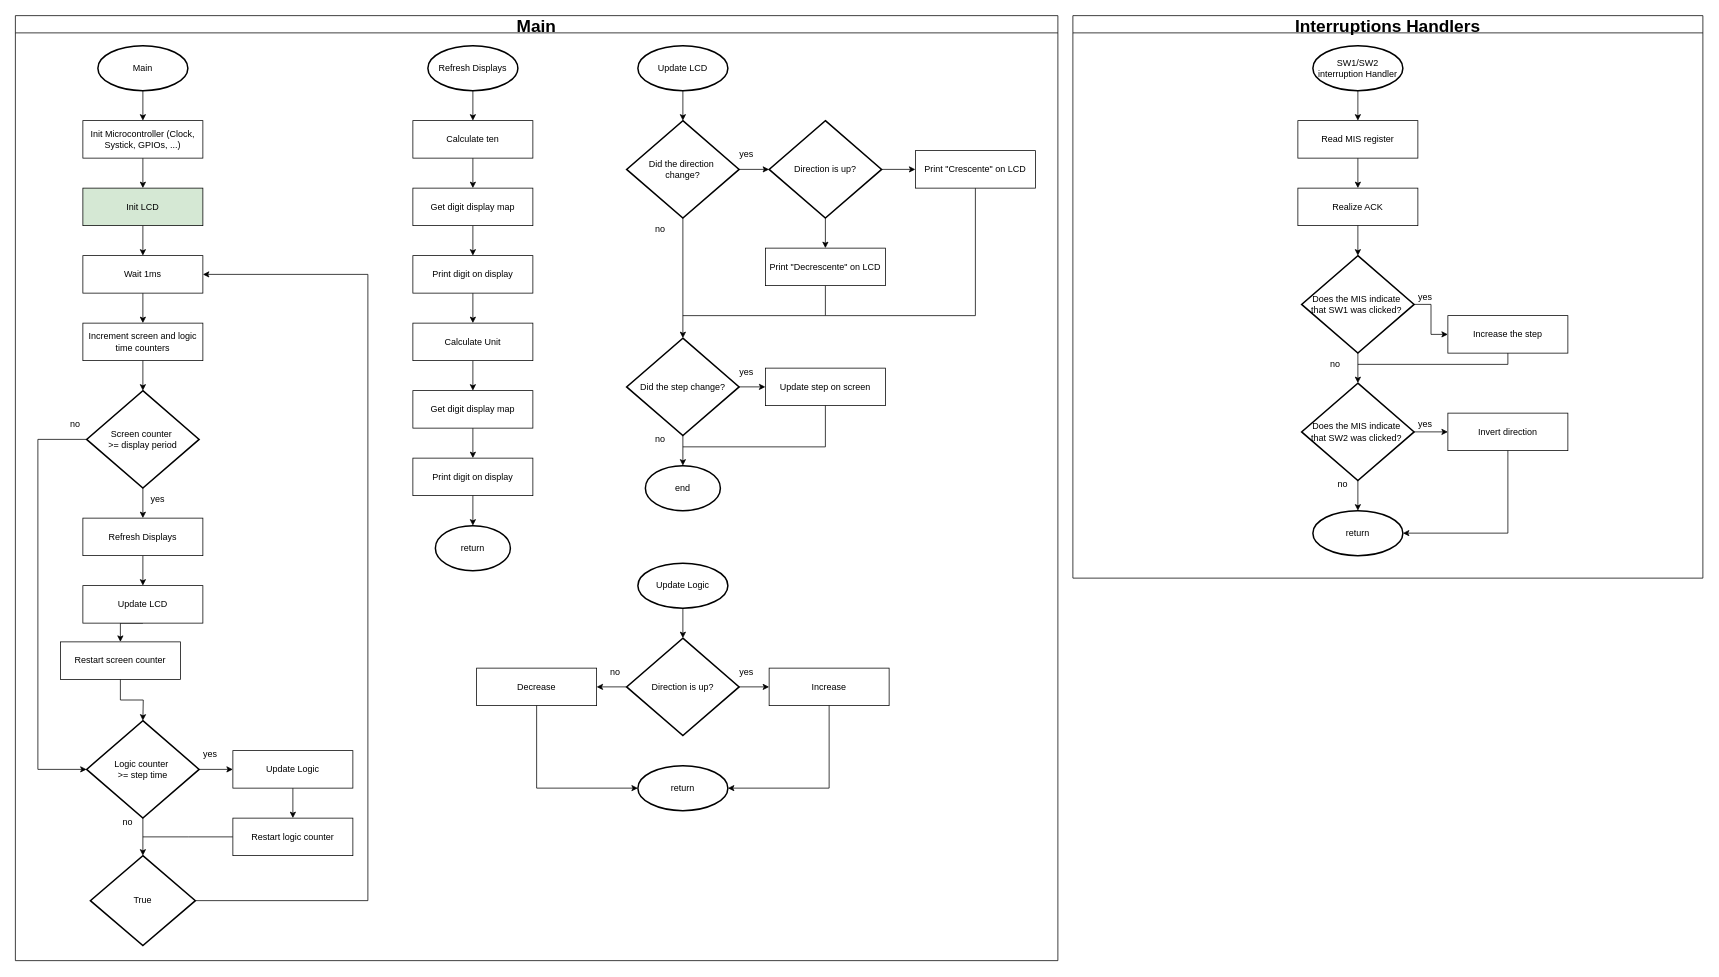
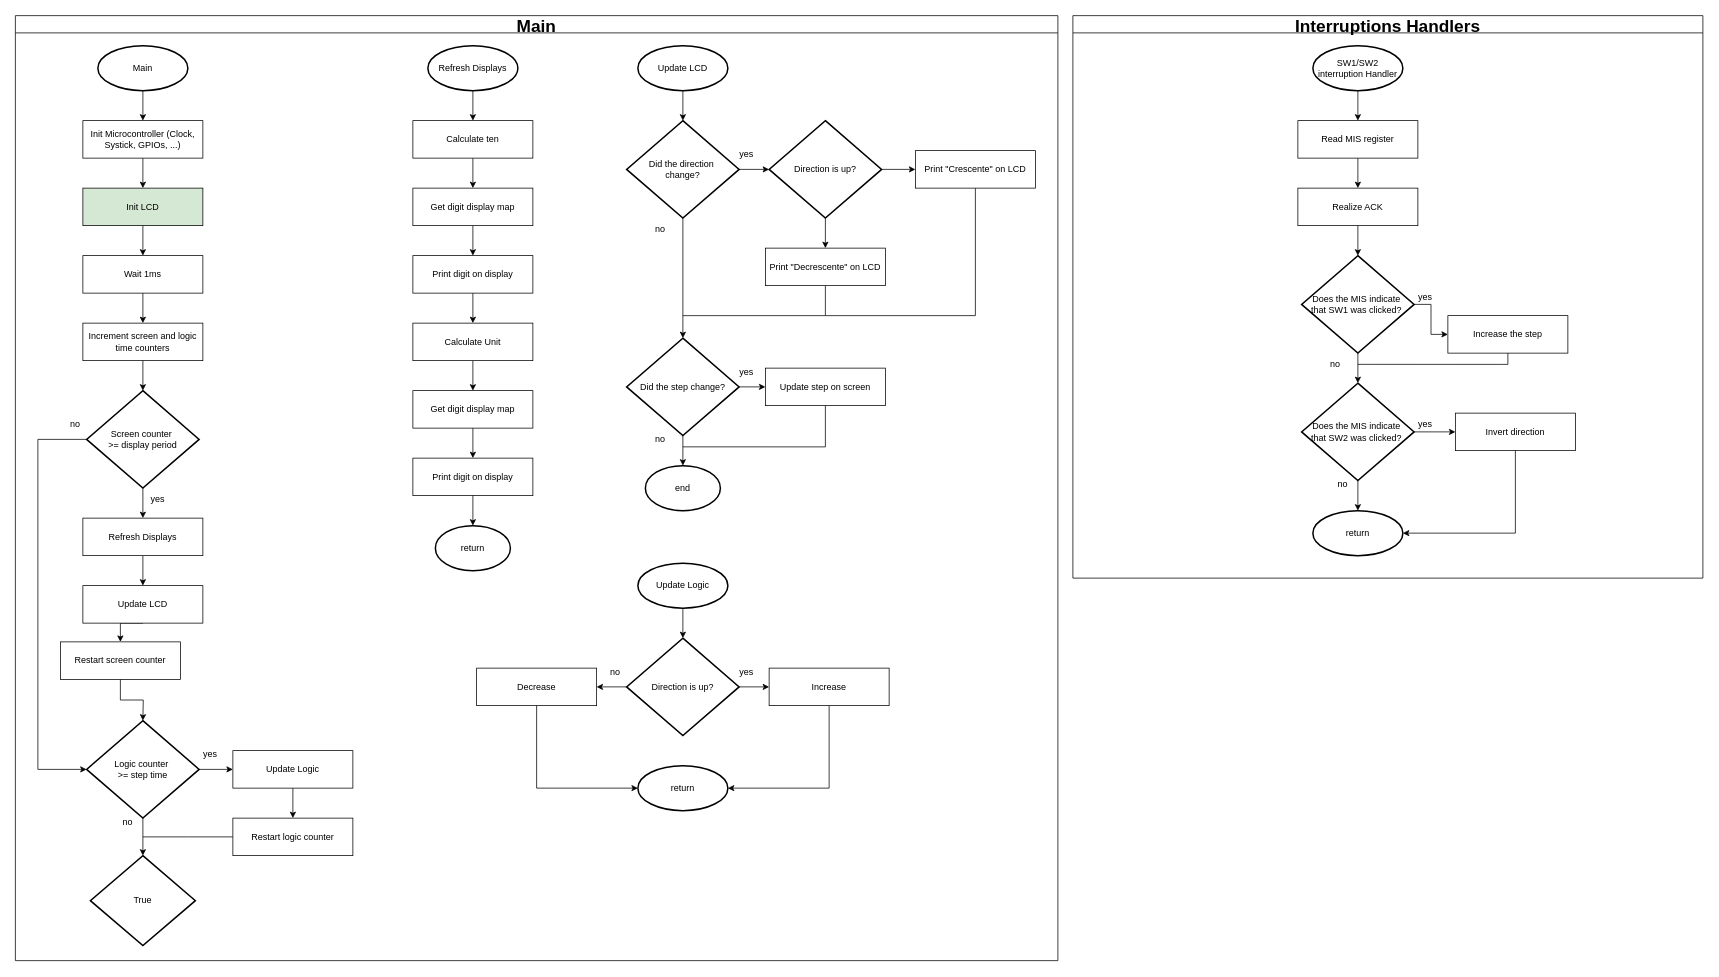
(1508, 432) -> (1515, 432)
(283, 900) -> none
